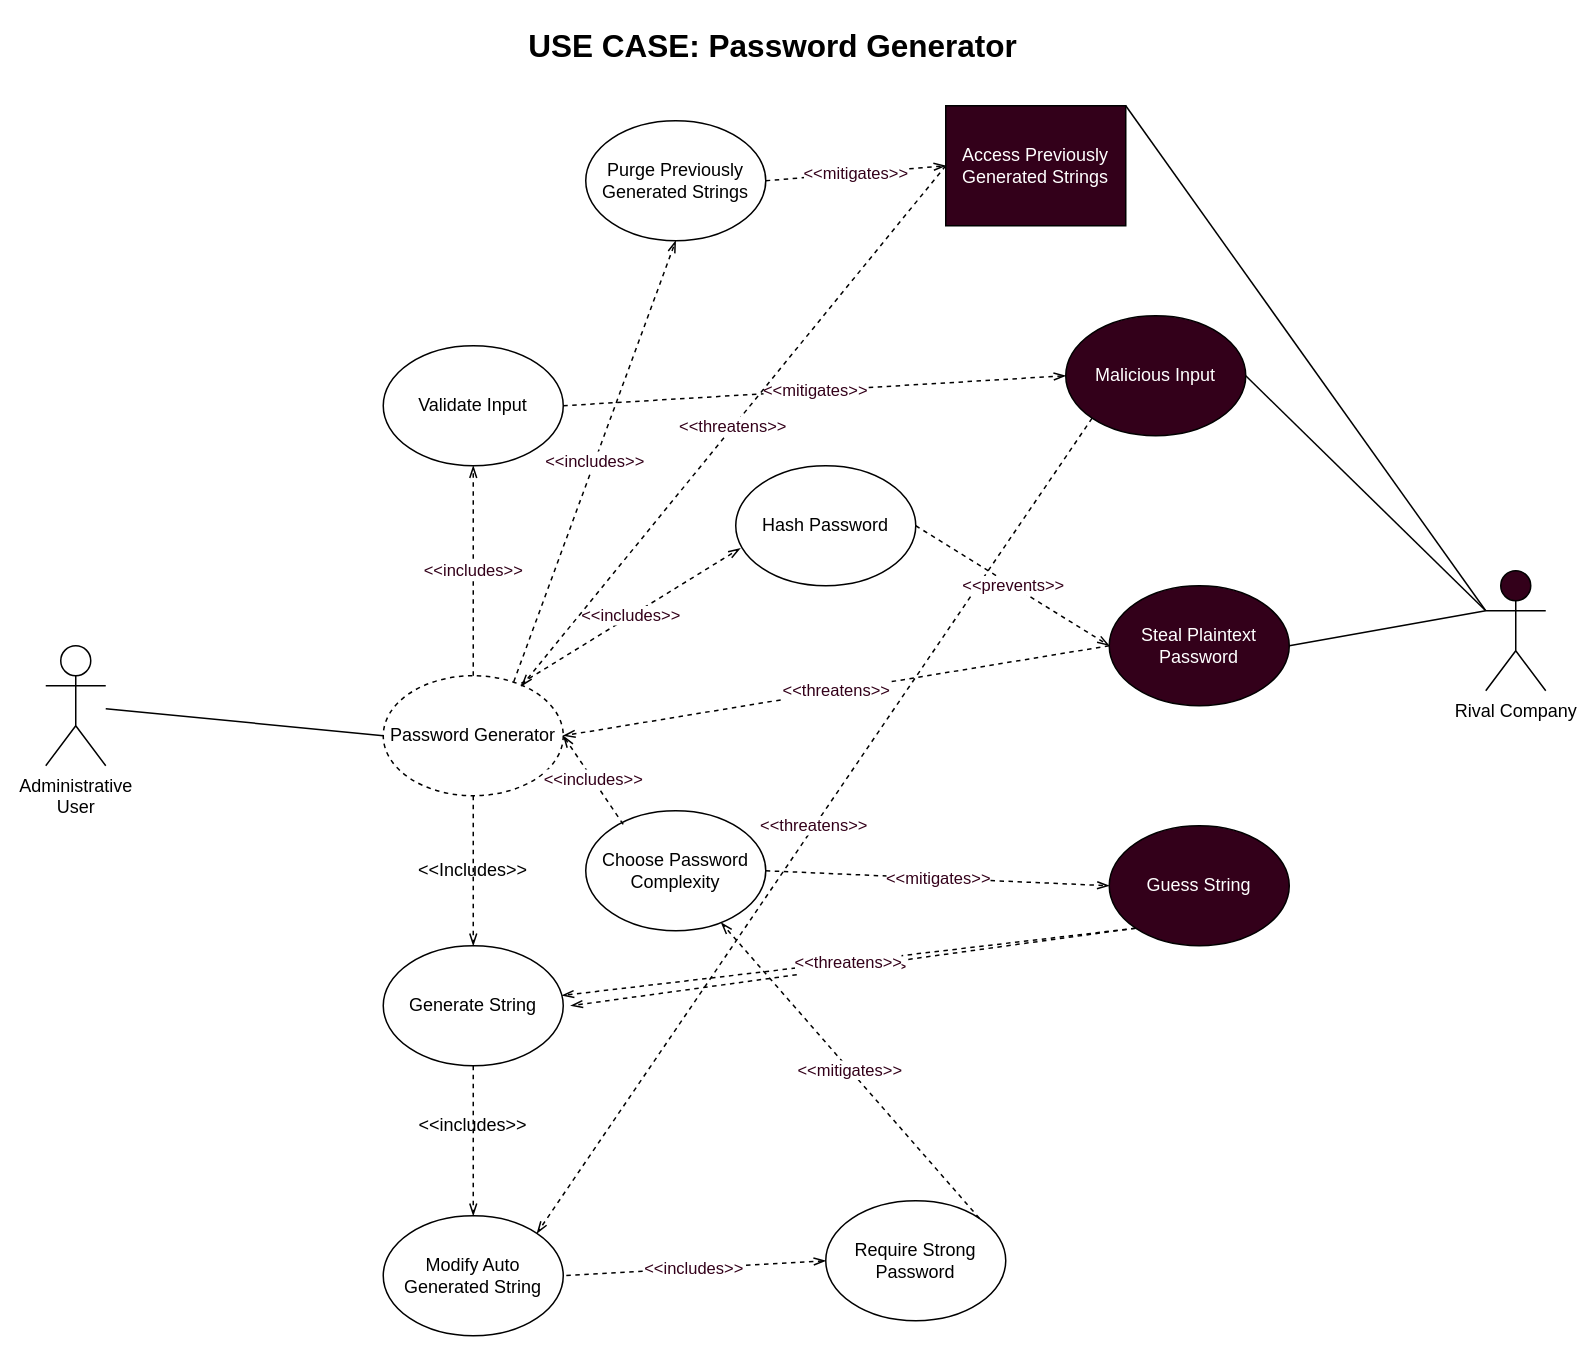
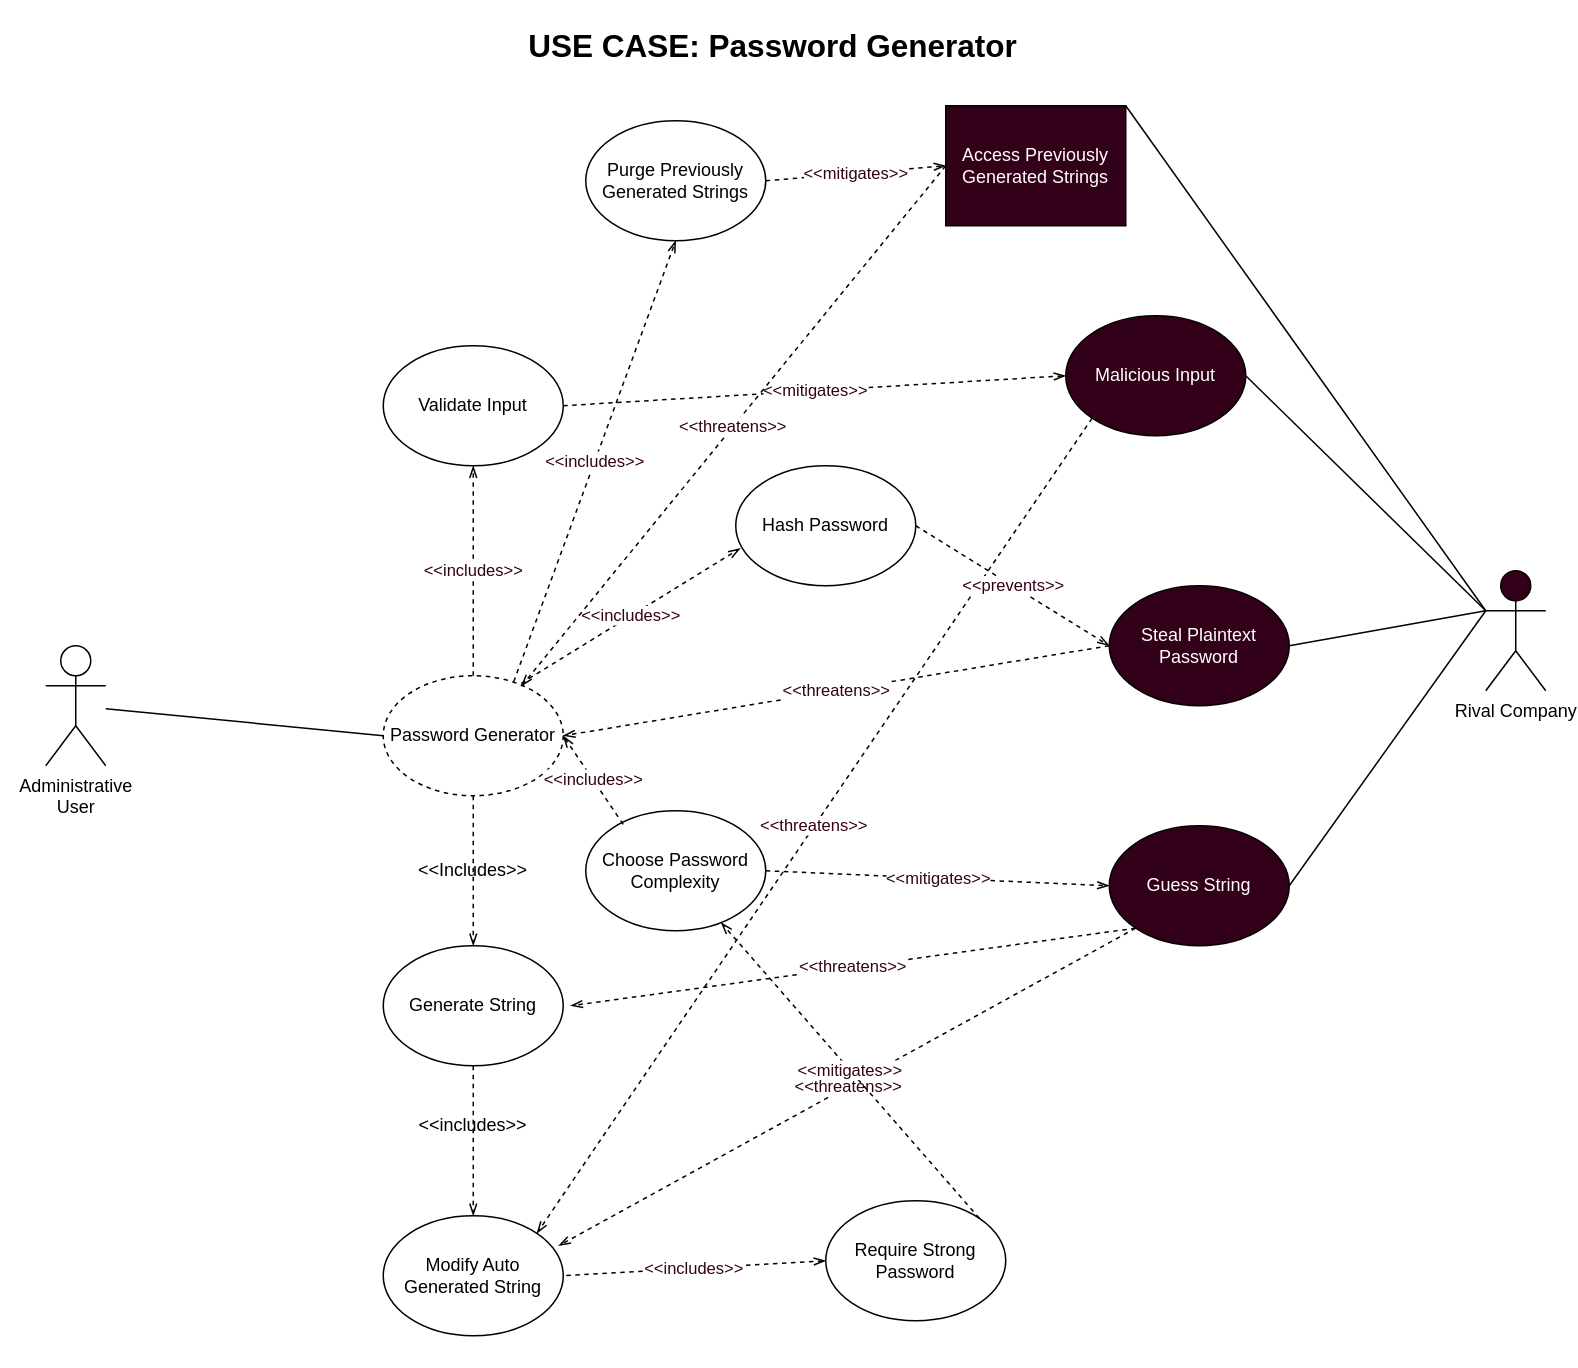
none -> (1386, 750)
(799, 968) -> (696, 1170)
